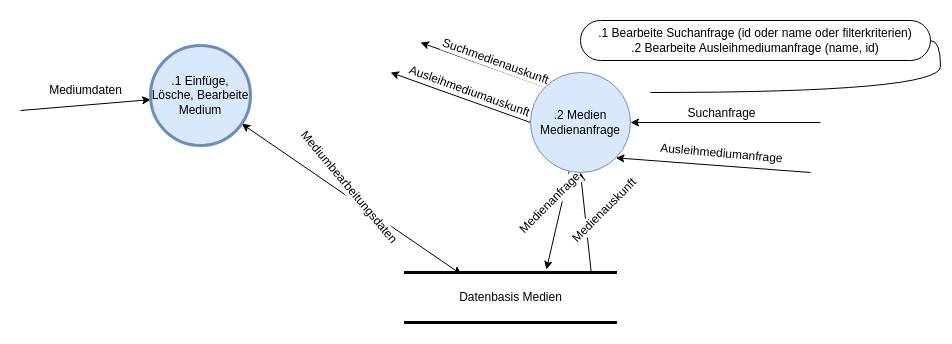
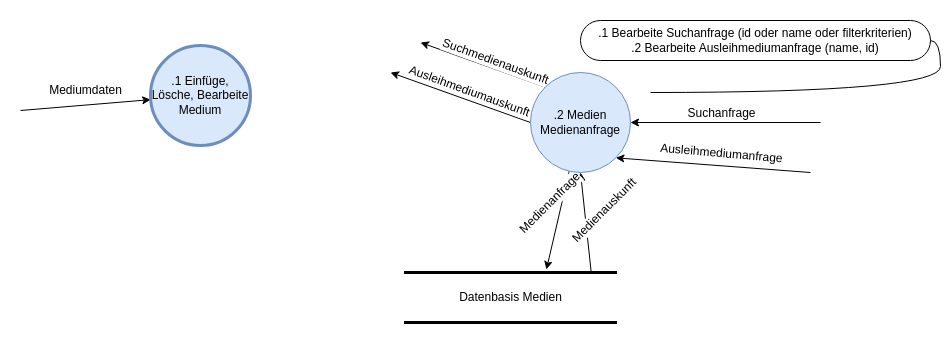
(404, 235) -> none
